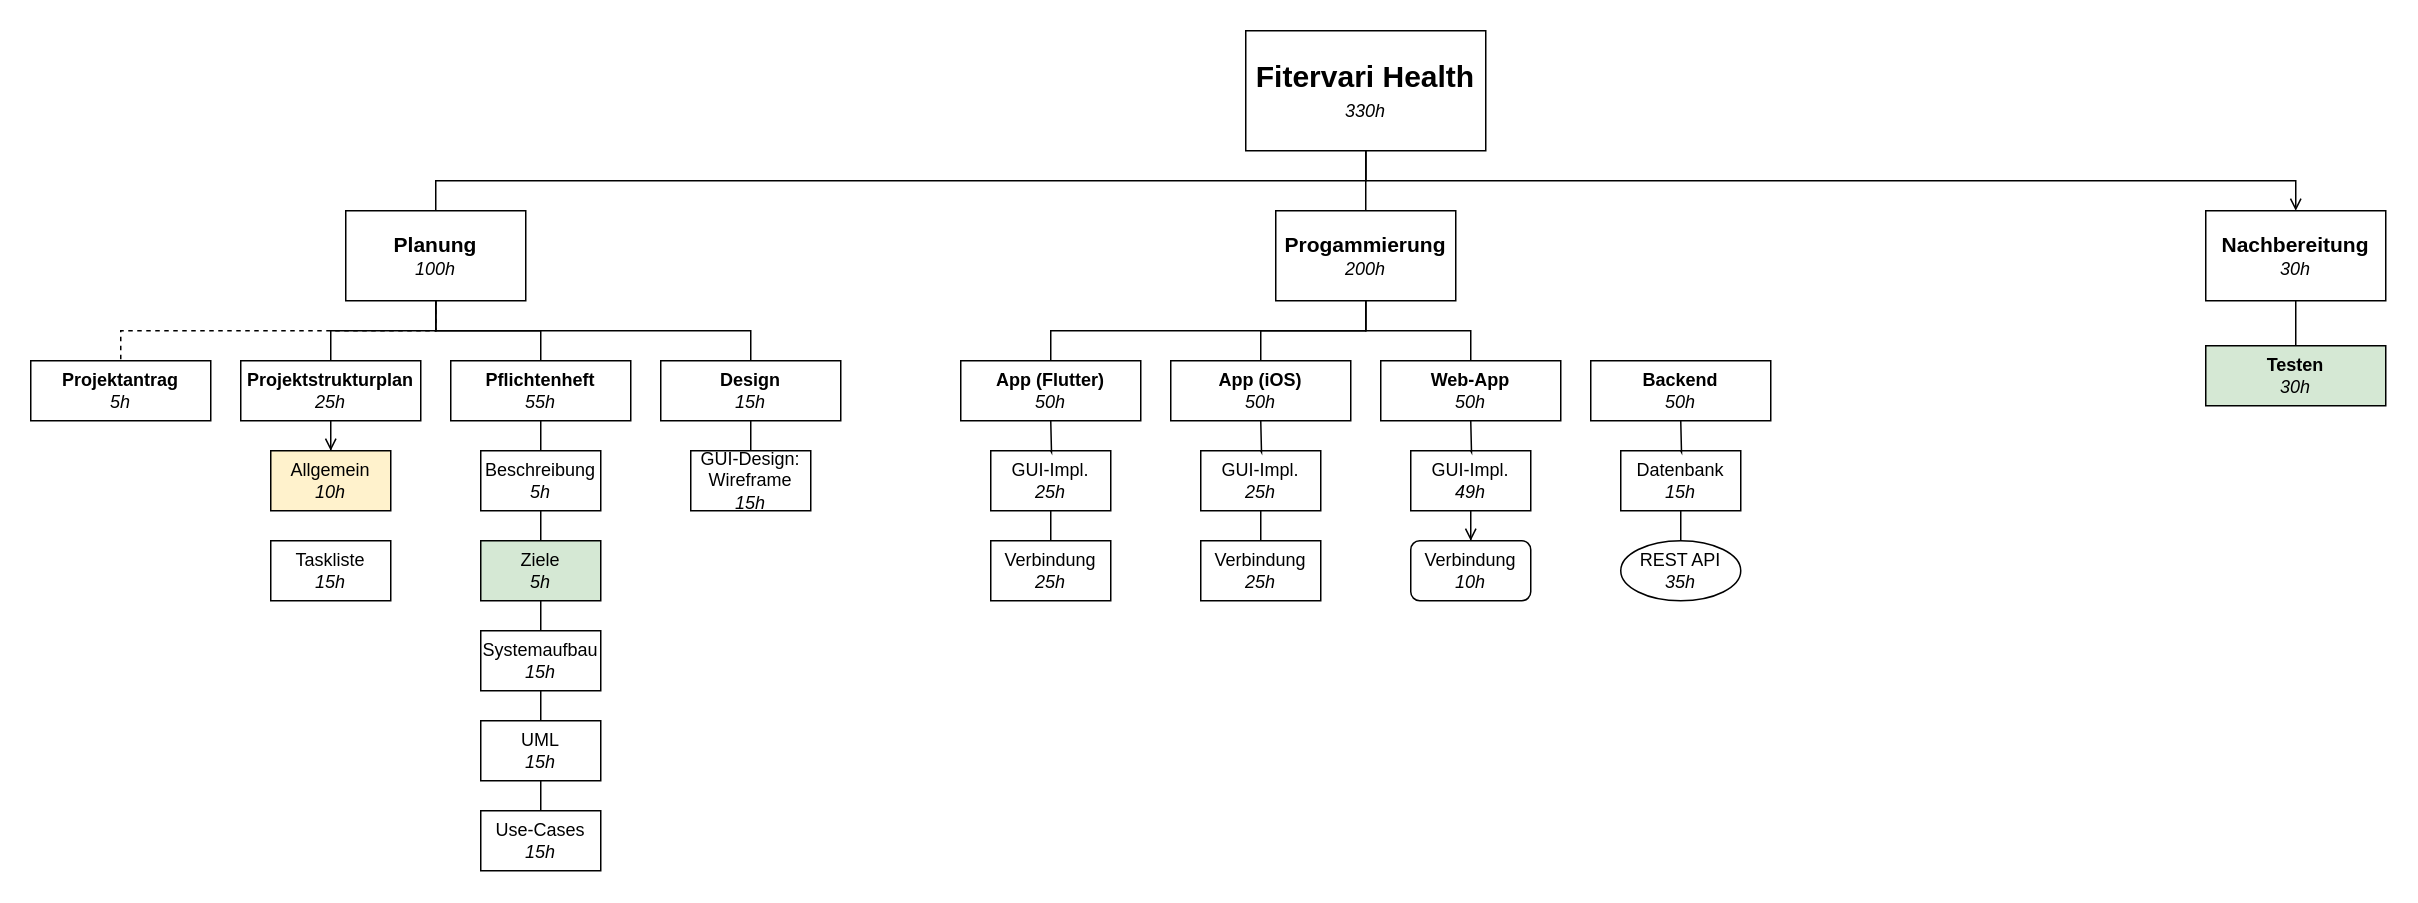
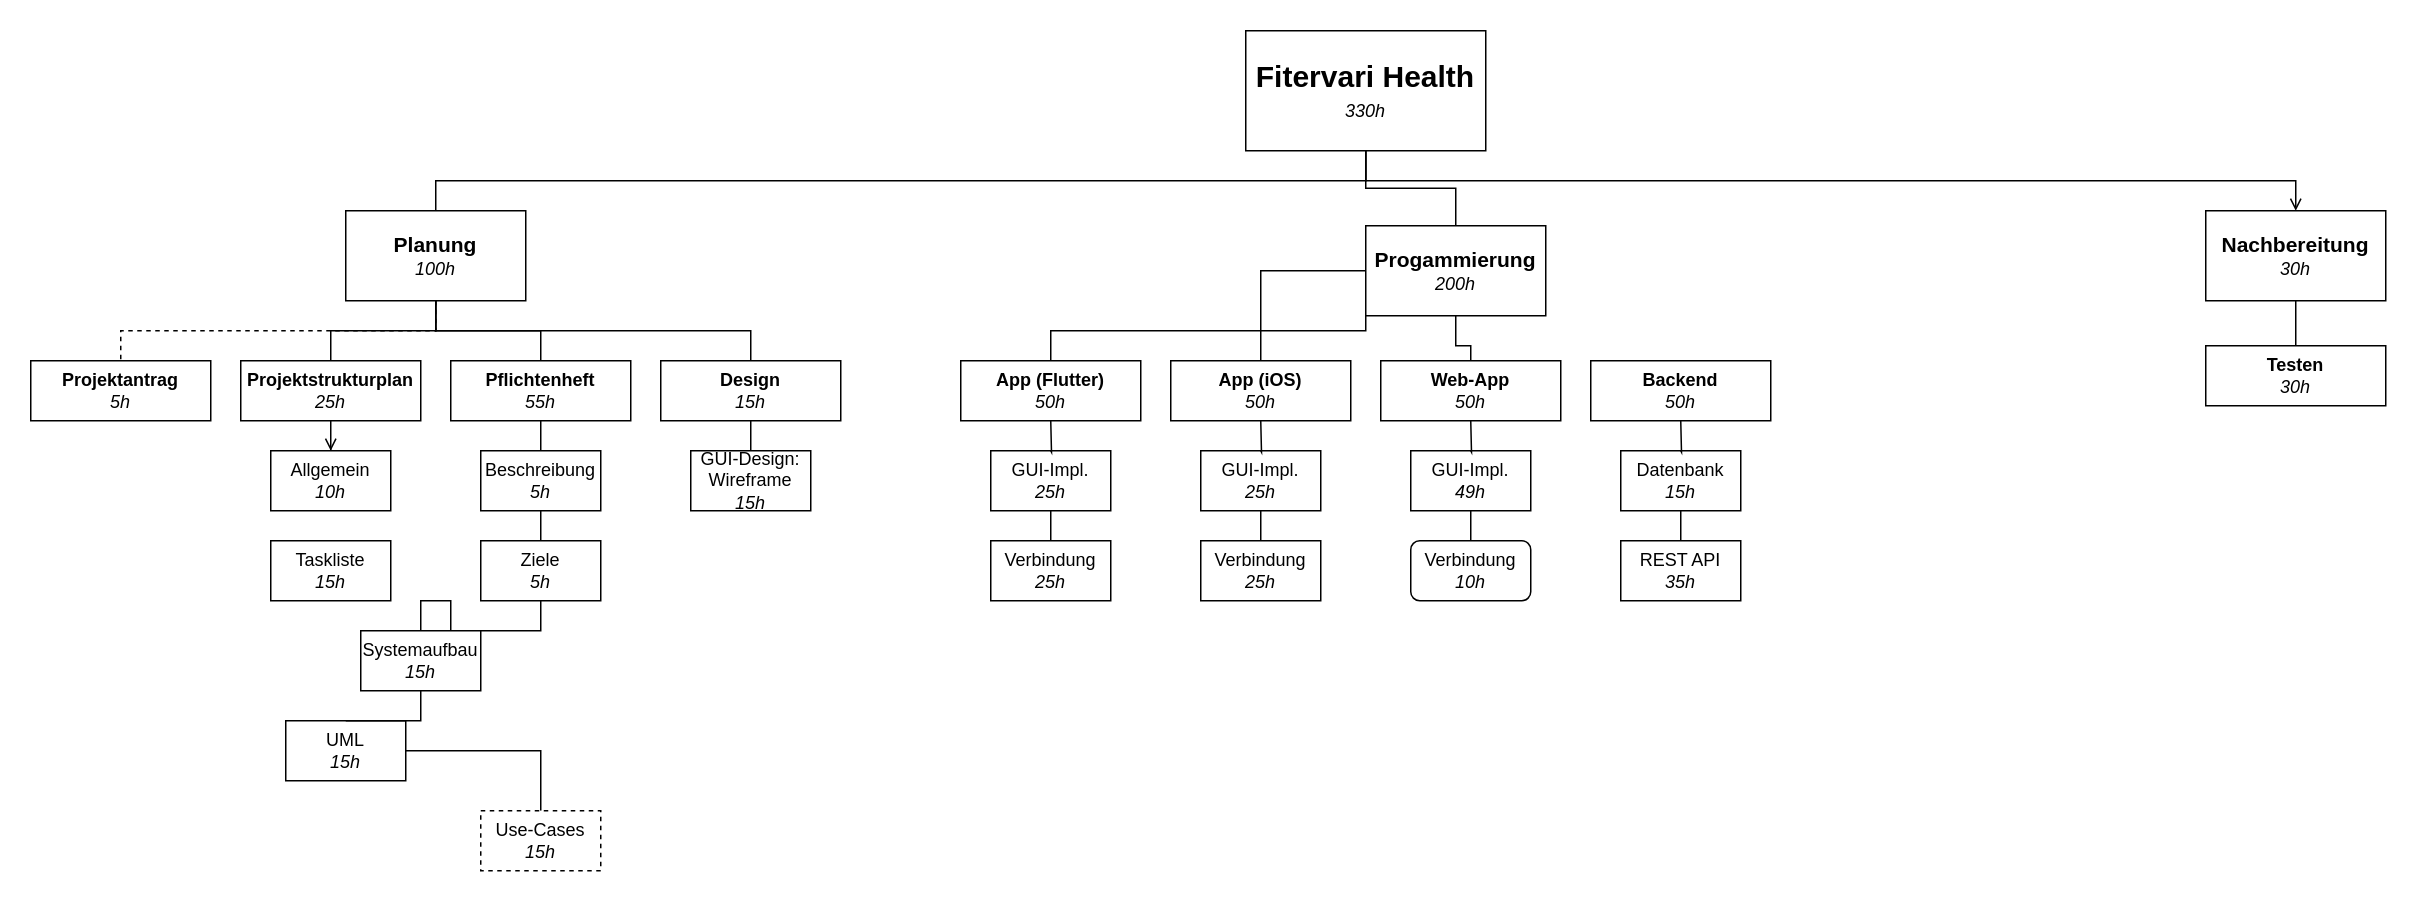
(1366, 256) -> (1456, 271)
(2296, 376) -> (2296, 376)
(331, 481) -> (331, 481)
(1471, 533) -> (1471, 534)
(541, 571) -> (541, 571)
(1681, 571) -> (1681, 571)
(541, 661) -> (421, 661)
(541, 751) -> (346, 751)
(541, 841) -> (541, 841)
